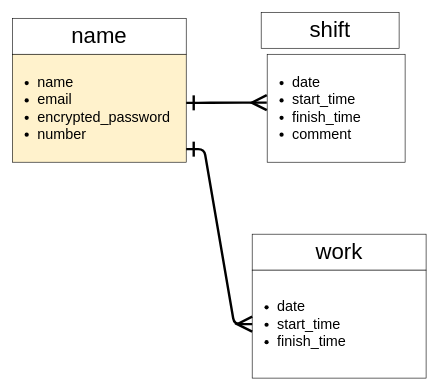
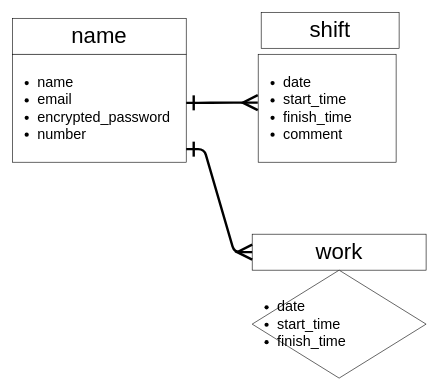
(99, 108) -> (99, 108)
(336, 108) -> (327, 108)
(221, 245) -> (222, 209)
(339, 324) -> (339, 324)
